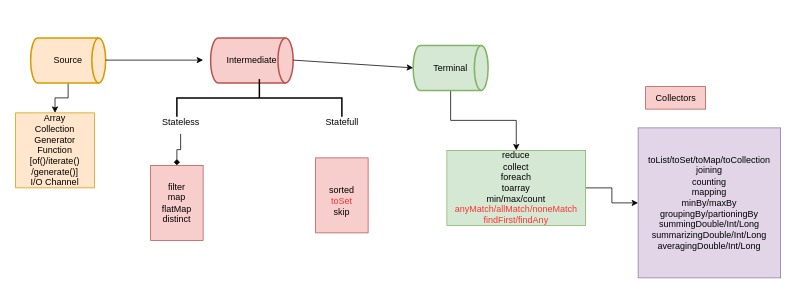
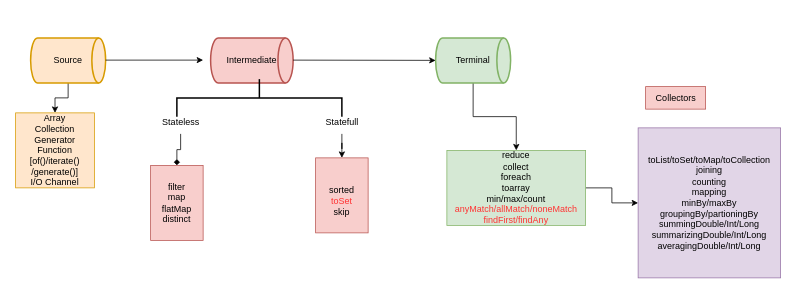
(450, 68) -> (473, 60)
none -> (342, 146)
